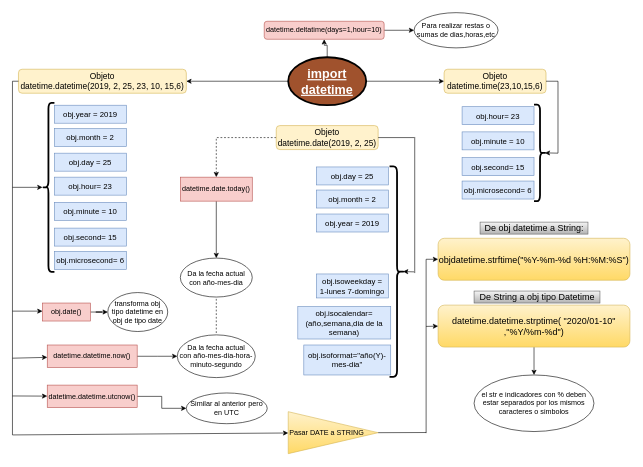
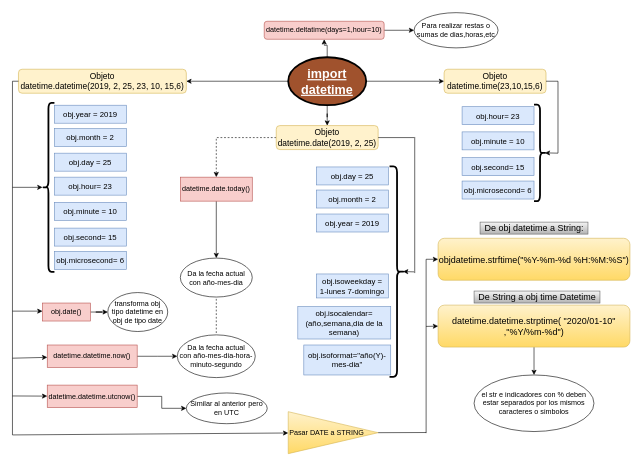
none -> (327, 115)
(538, 297) -> (538, 297)
